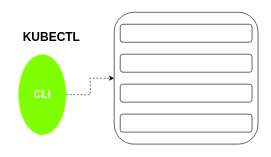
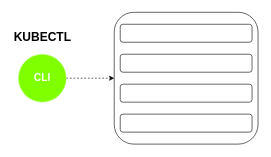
(51, 36) -> (42, 36)
(42, 95) -> (42, 78)
